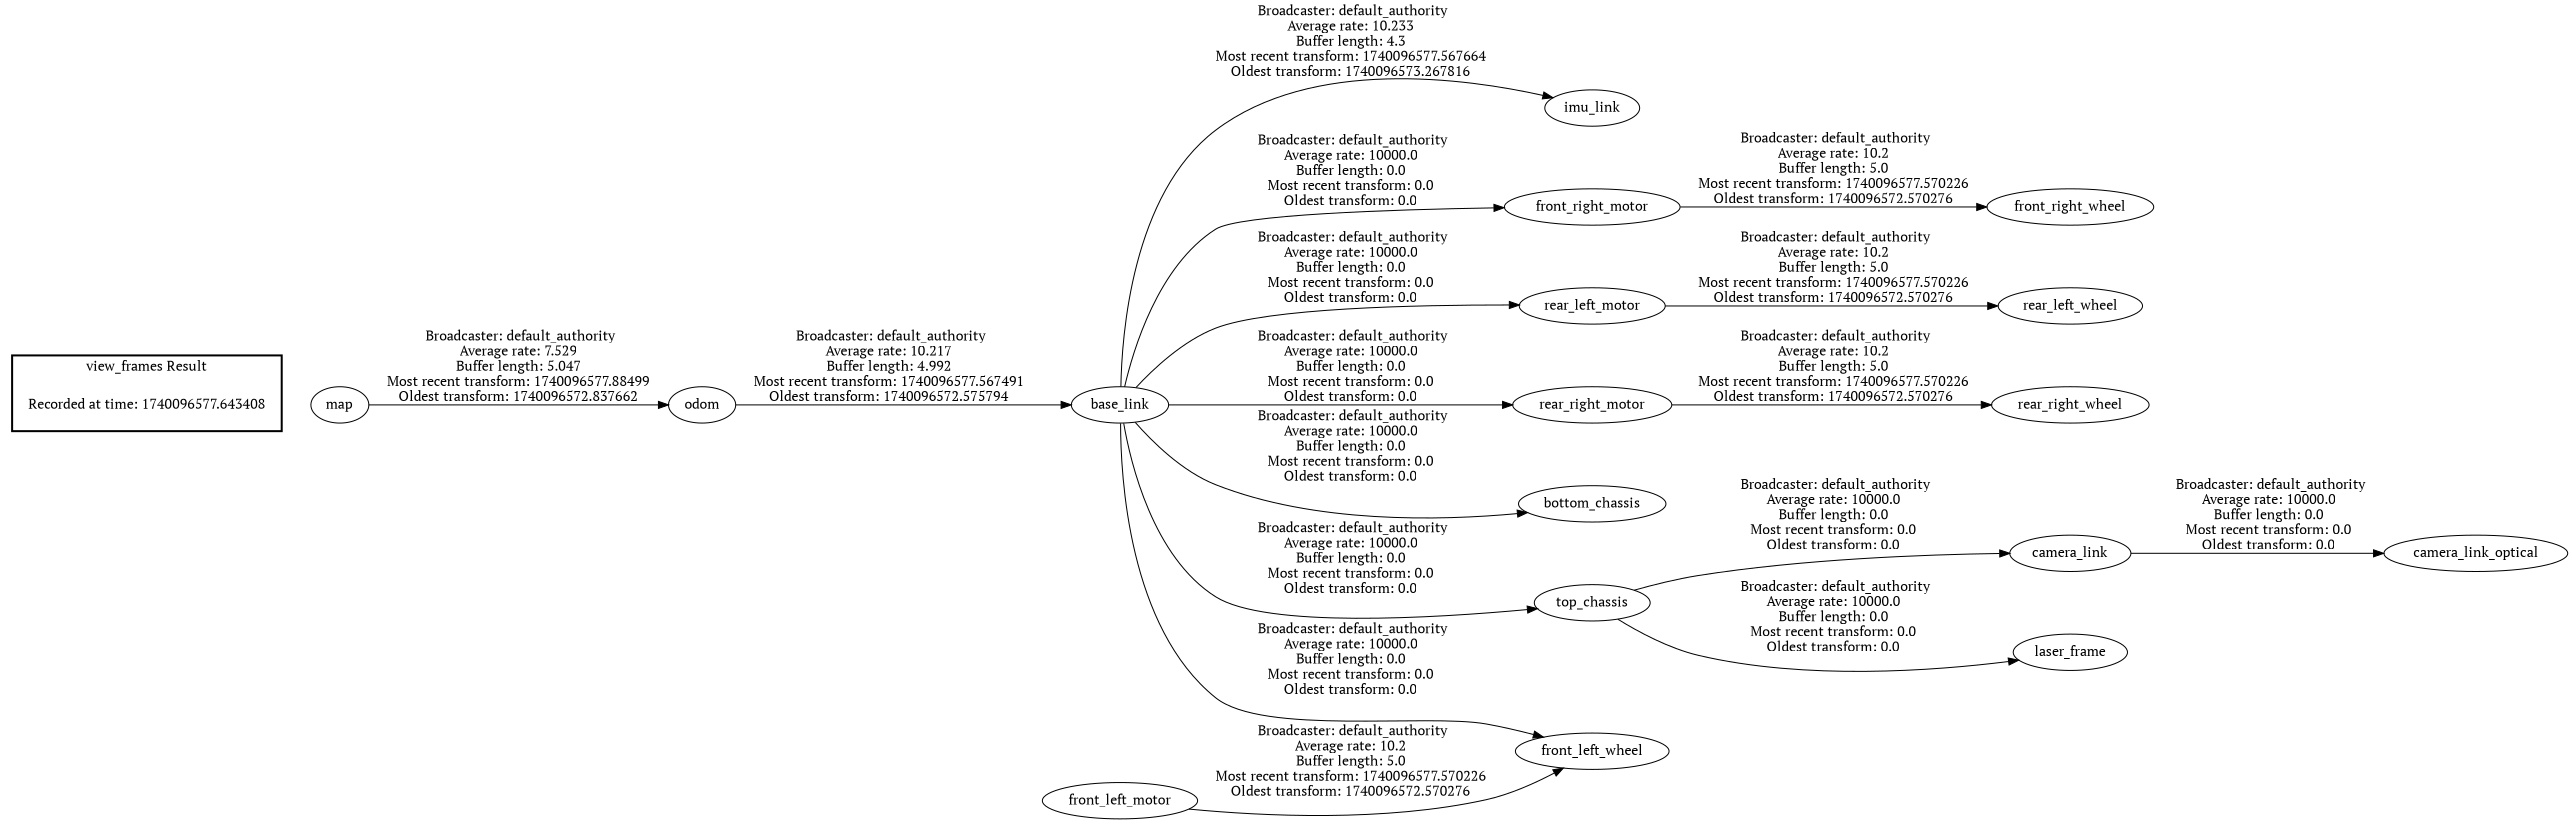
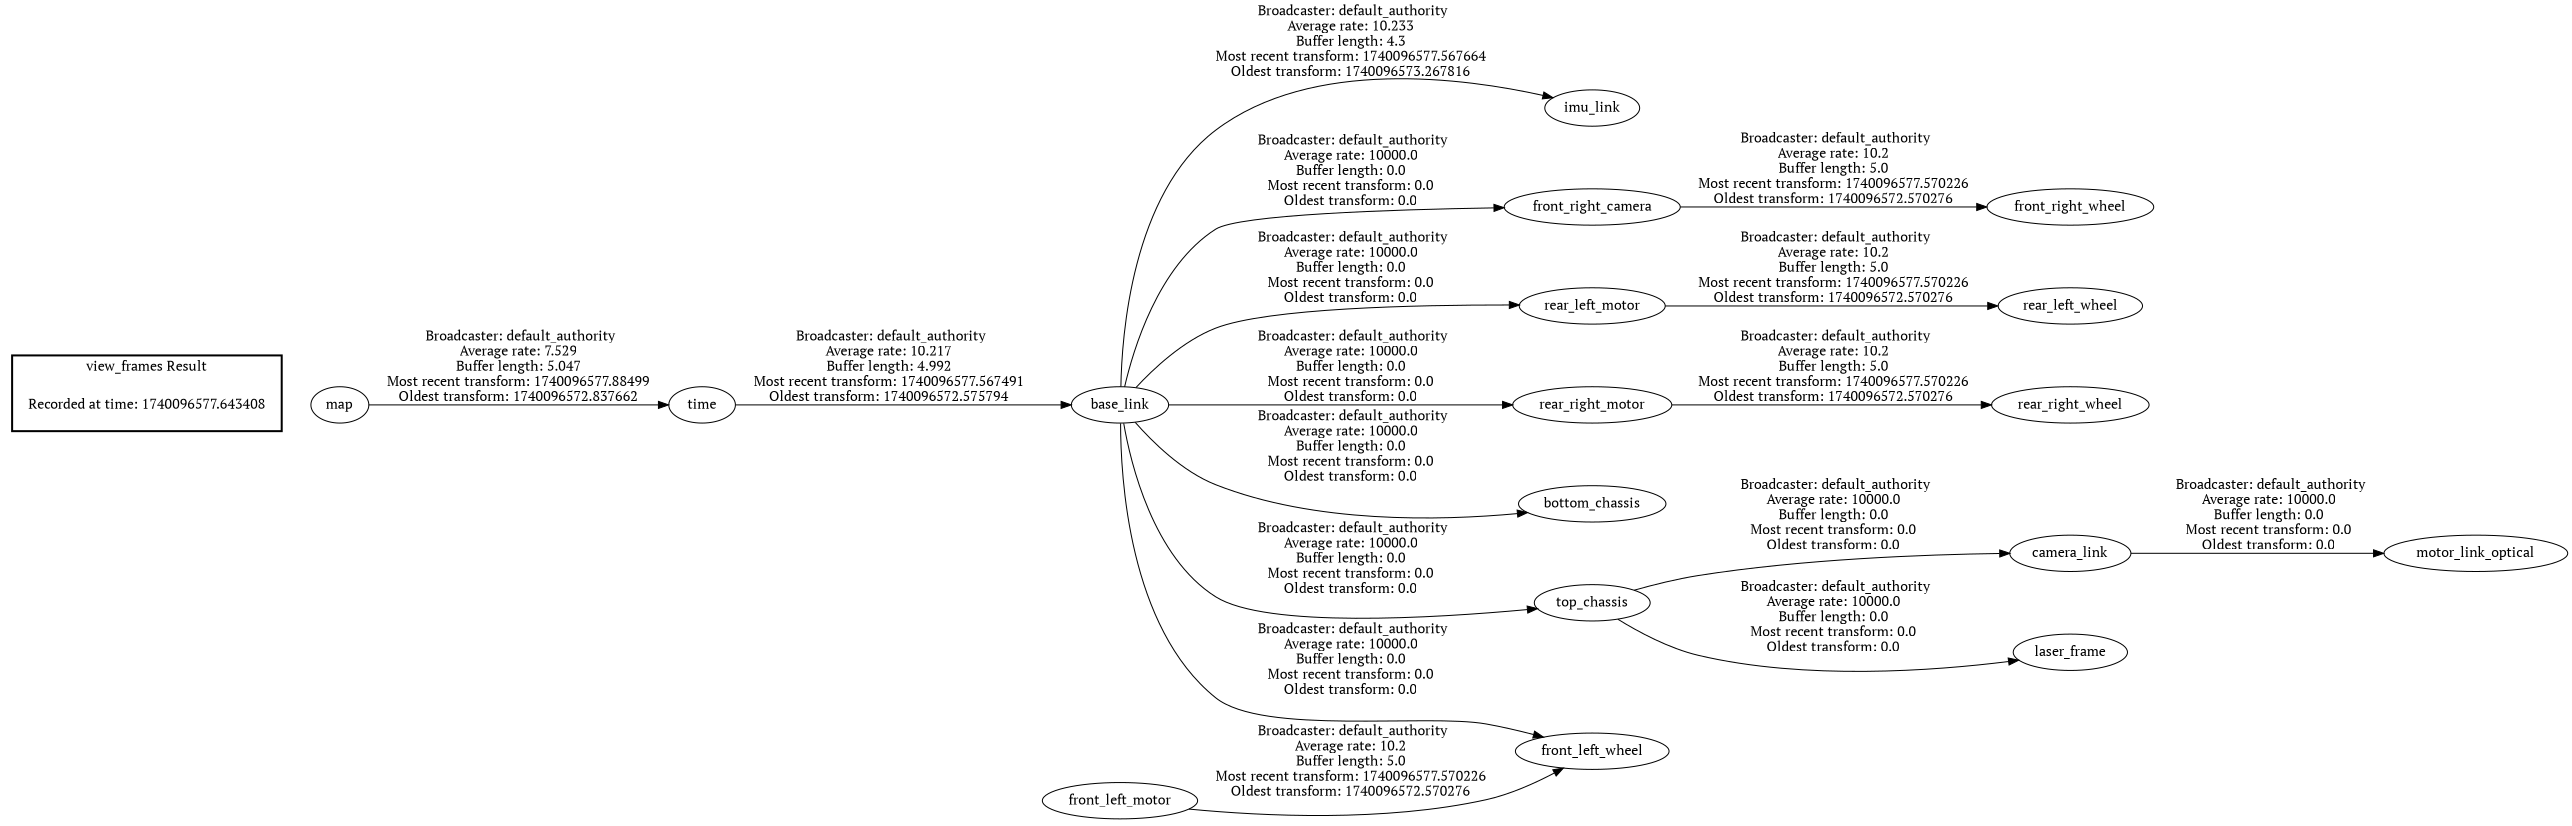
(1592, 207) -> (1592, 207)
(702, 405) -> (702, 405)
(2476, 553) -> (2476, 553)
